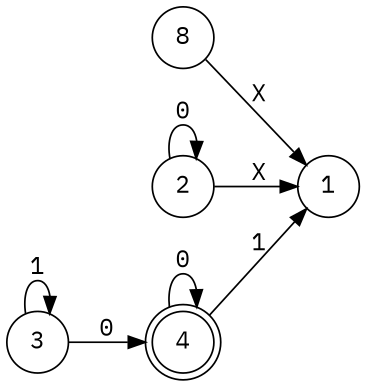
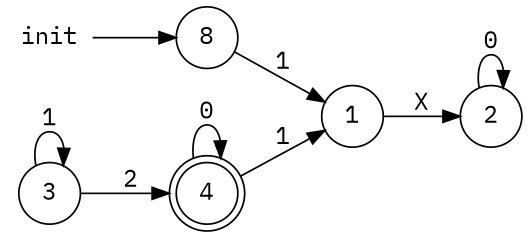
none -> (50, 38)
(259, 95) -> (283, 62)
(247, 187) -> (413, 116)
(107, 329) -> (131, 181)
